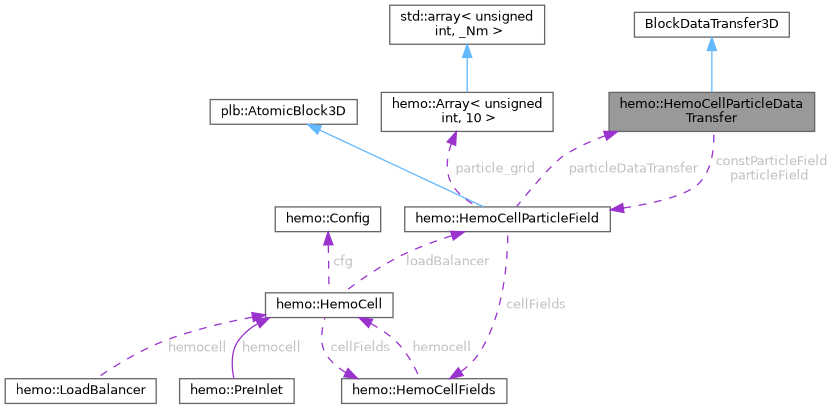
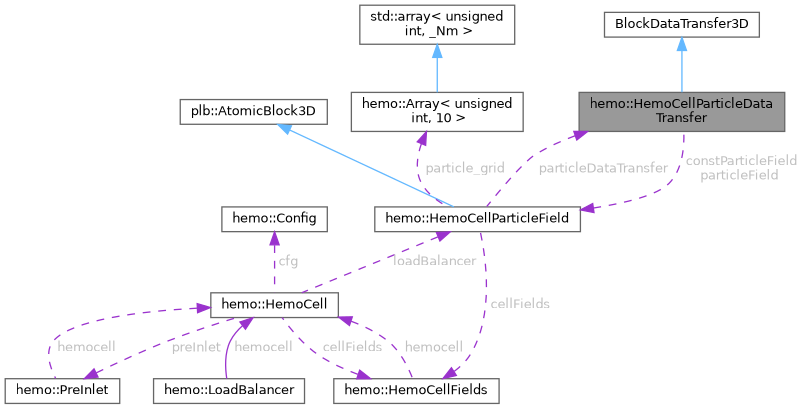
(171, 339) -> (227, 350)
none -> (165, 342)
(235, 346) -> (103, 319)
